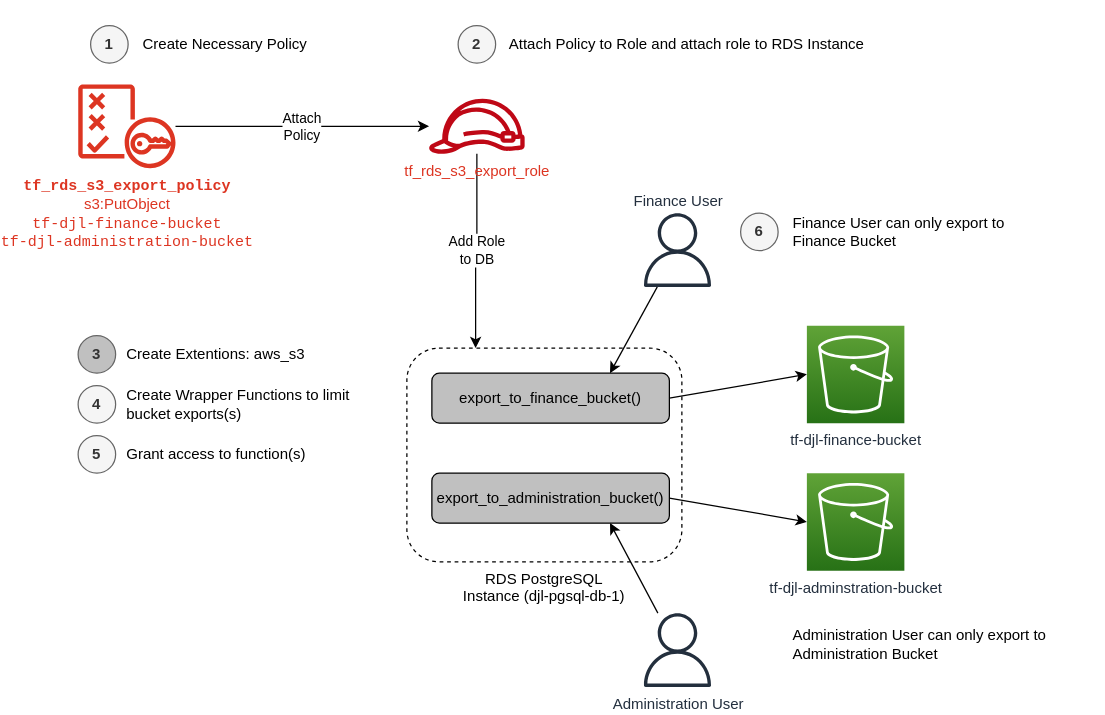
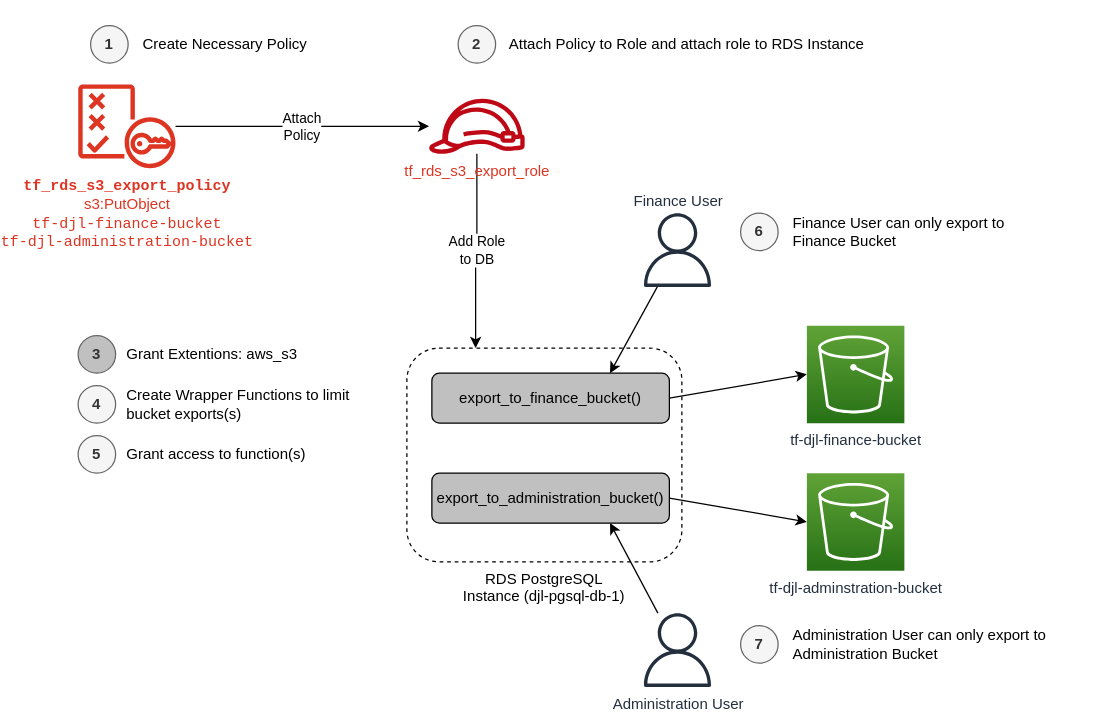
(224, 354) -> (220, 354)
none -> (759, 644)
